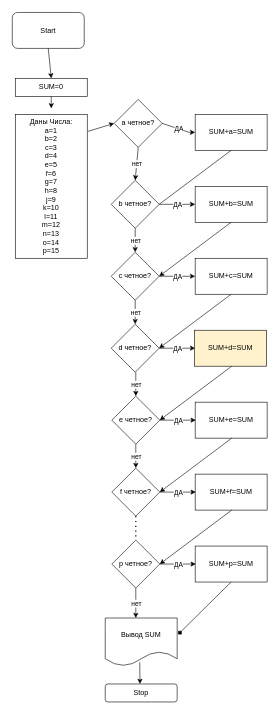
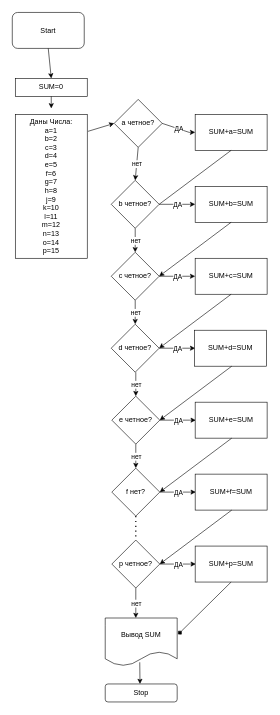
(231, 348) -> (231, 348)
(136, 492) -> (136, 492)
